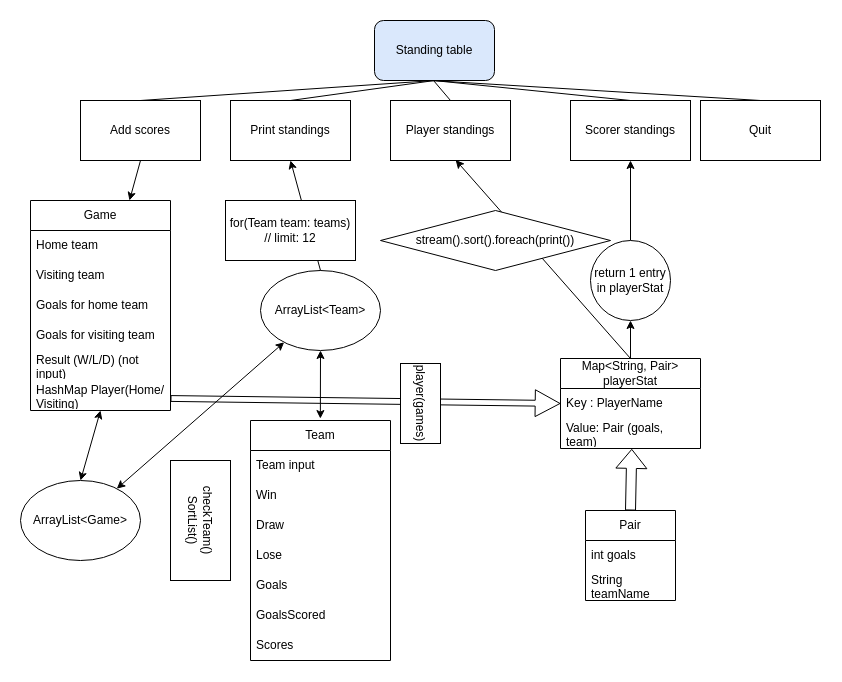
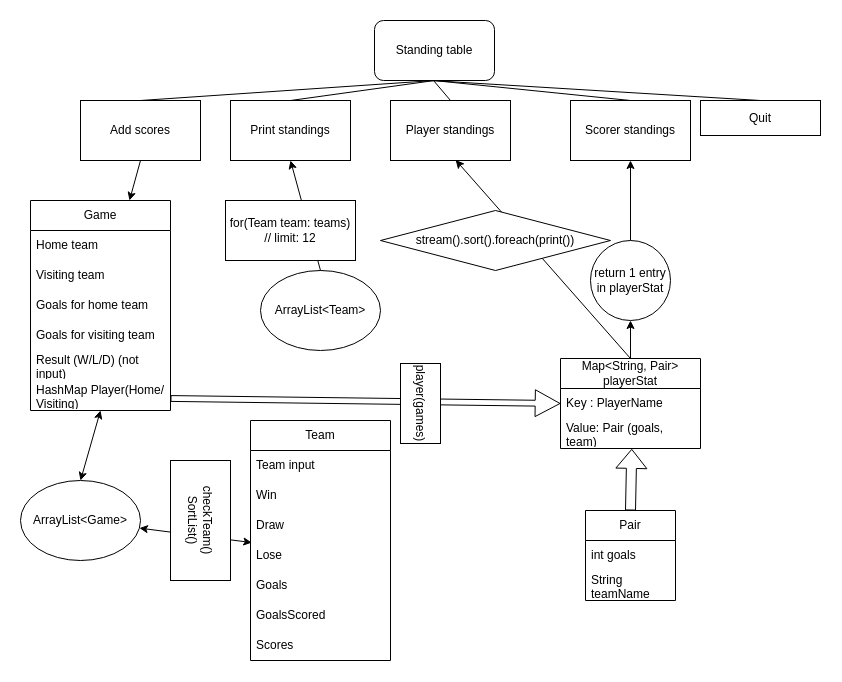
(435, 51) -> (435, 51)
(761, 131) -> (761, 118)
(320, 385) -> none
(200, 416) -> (158, 530)
